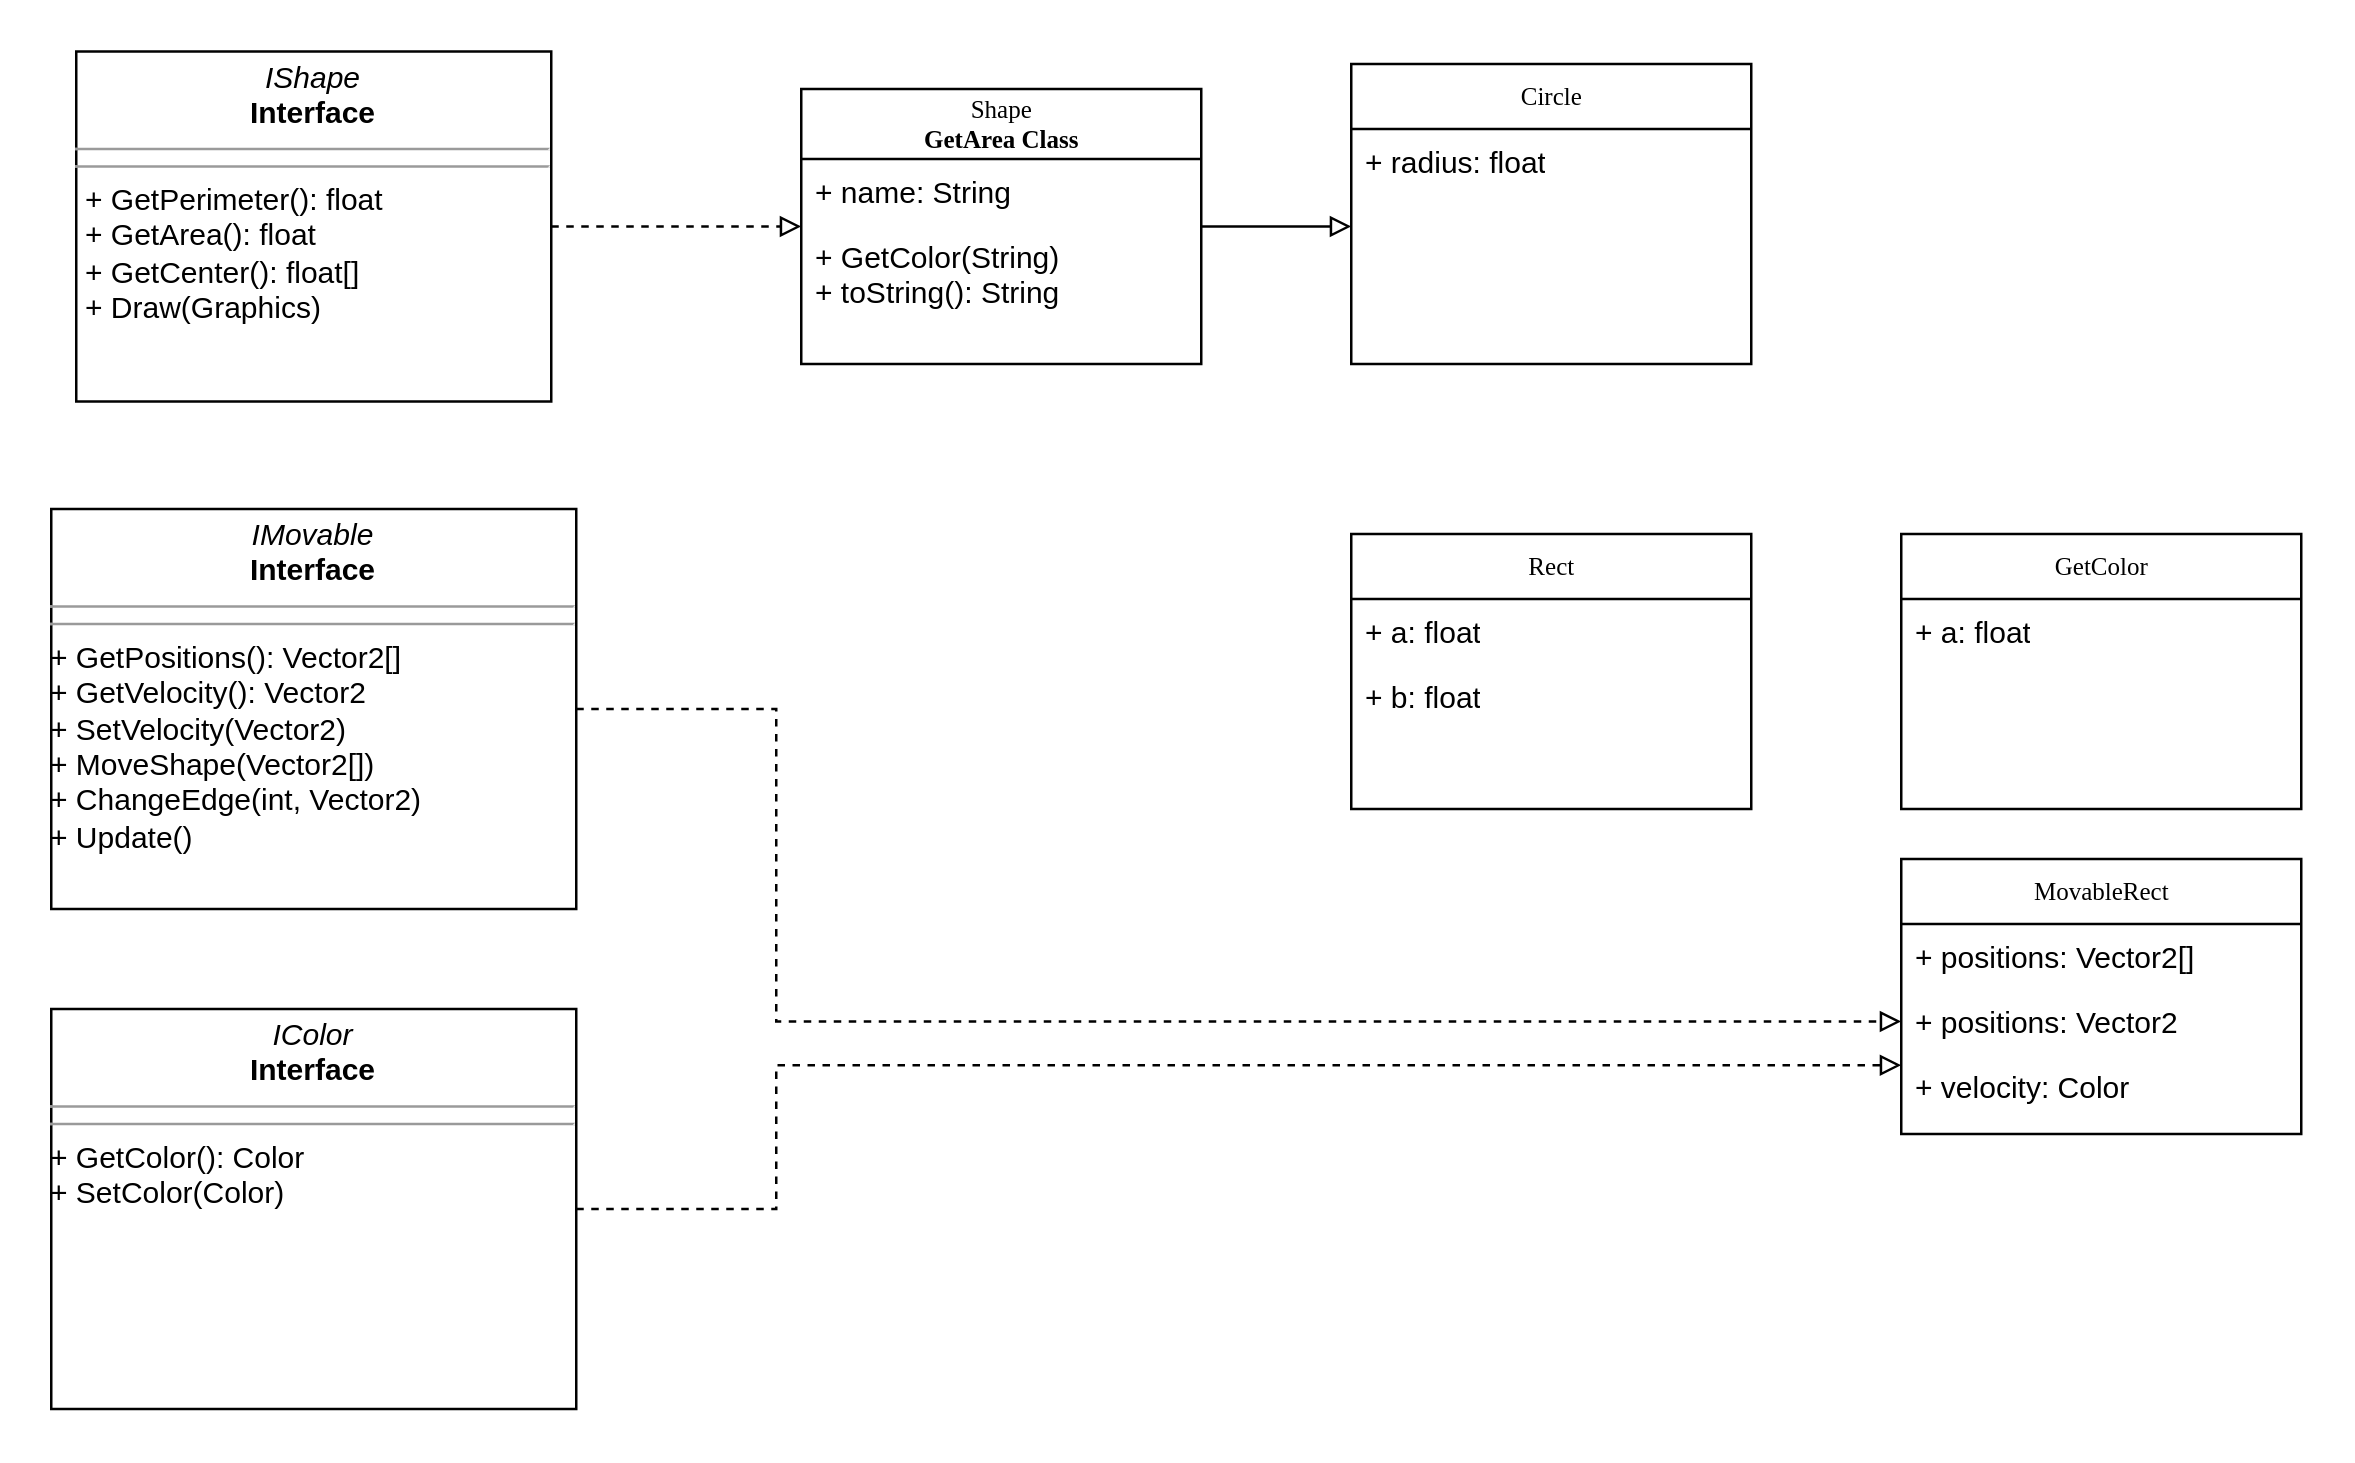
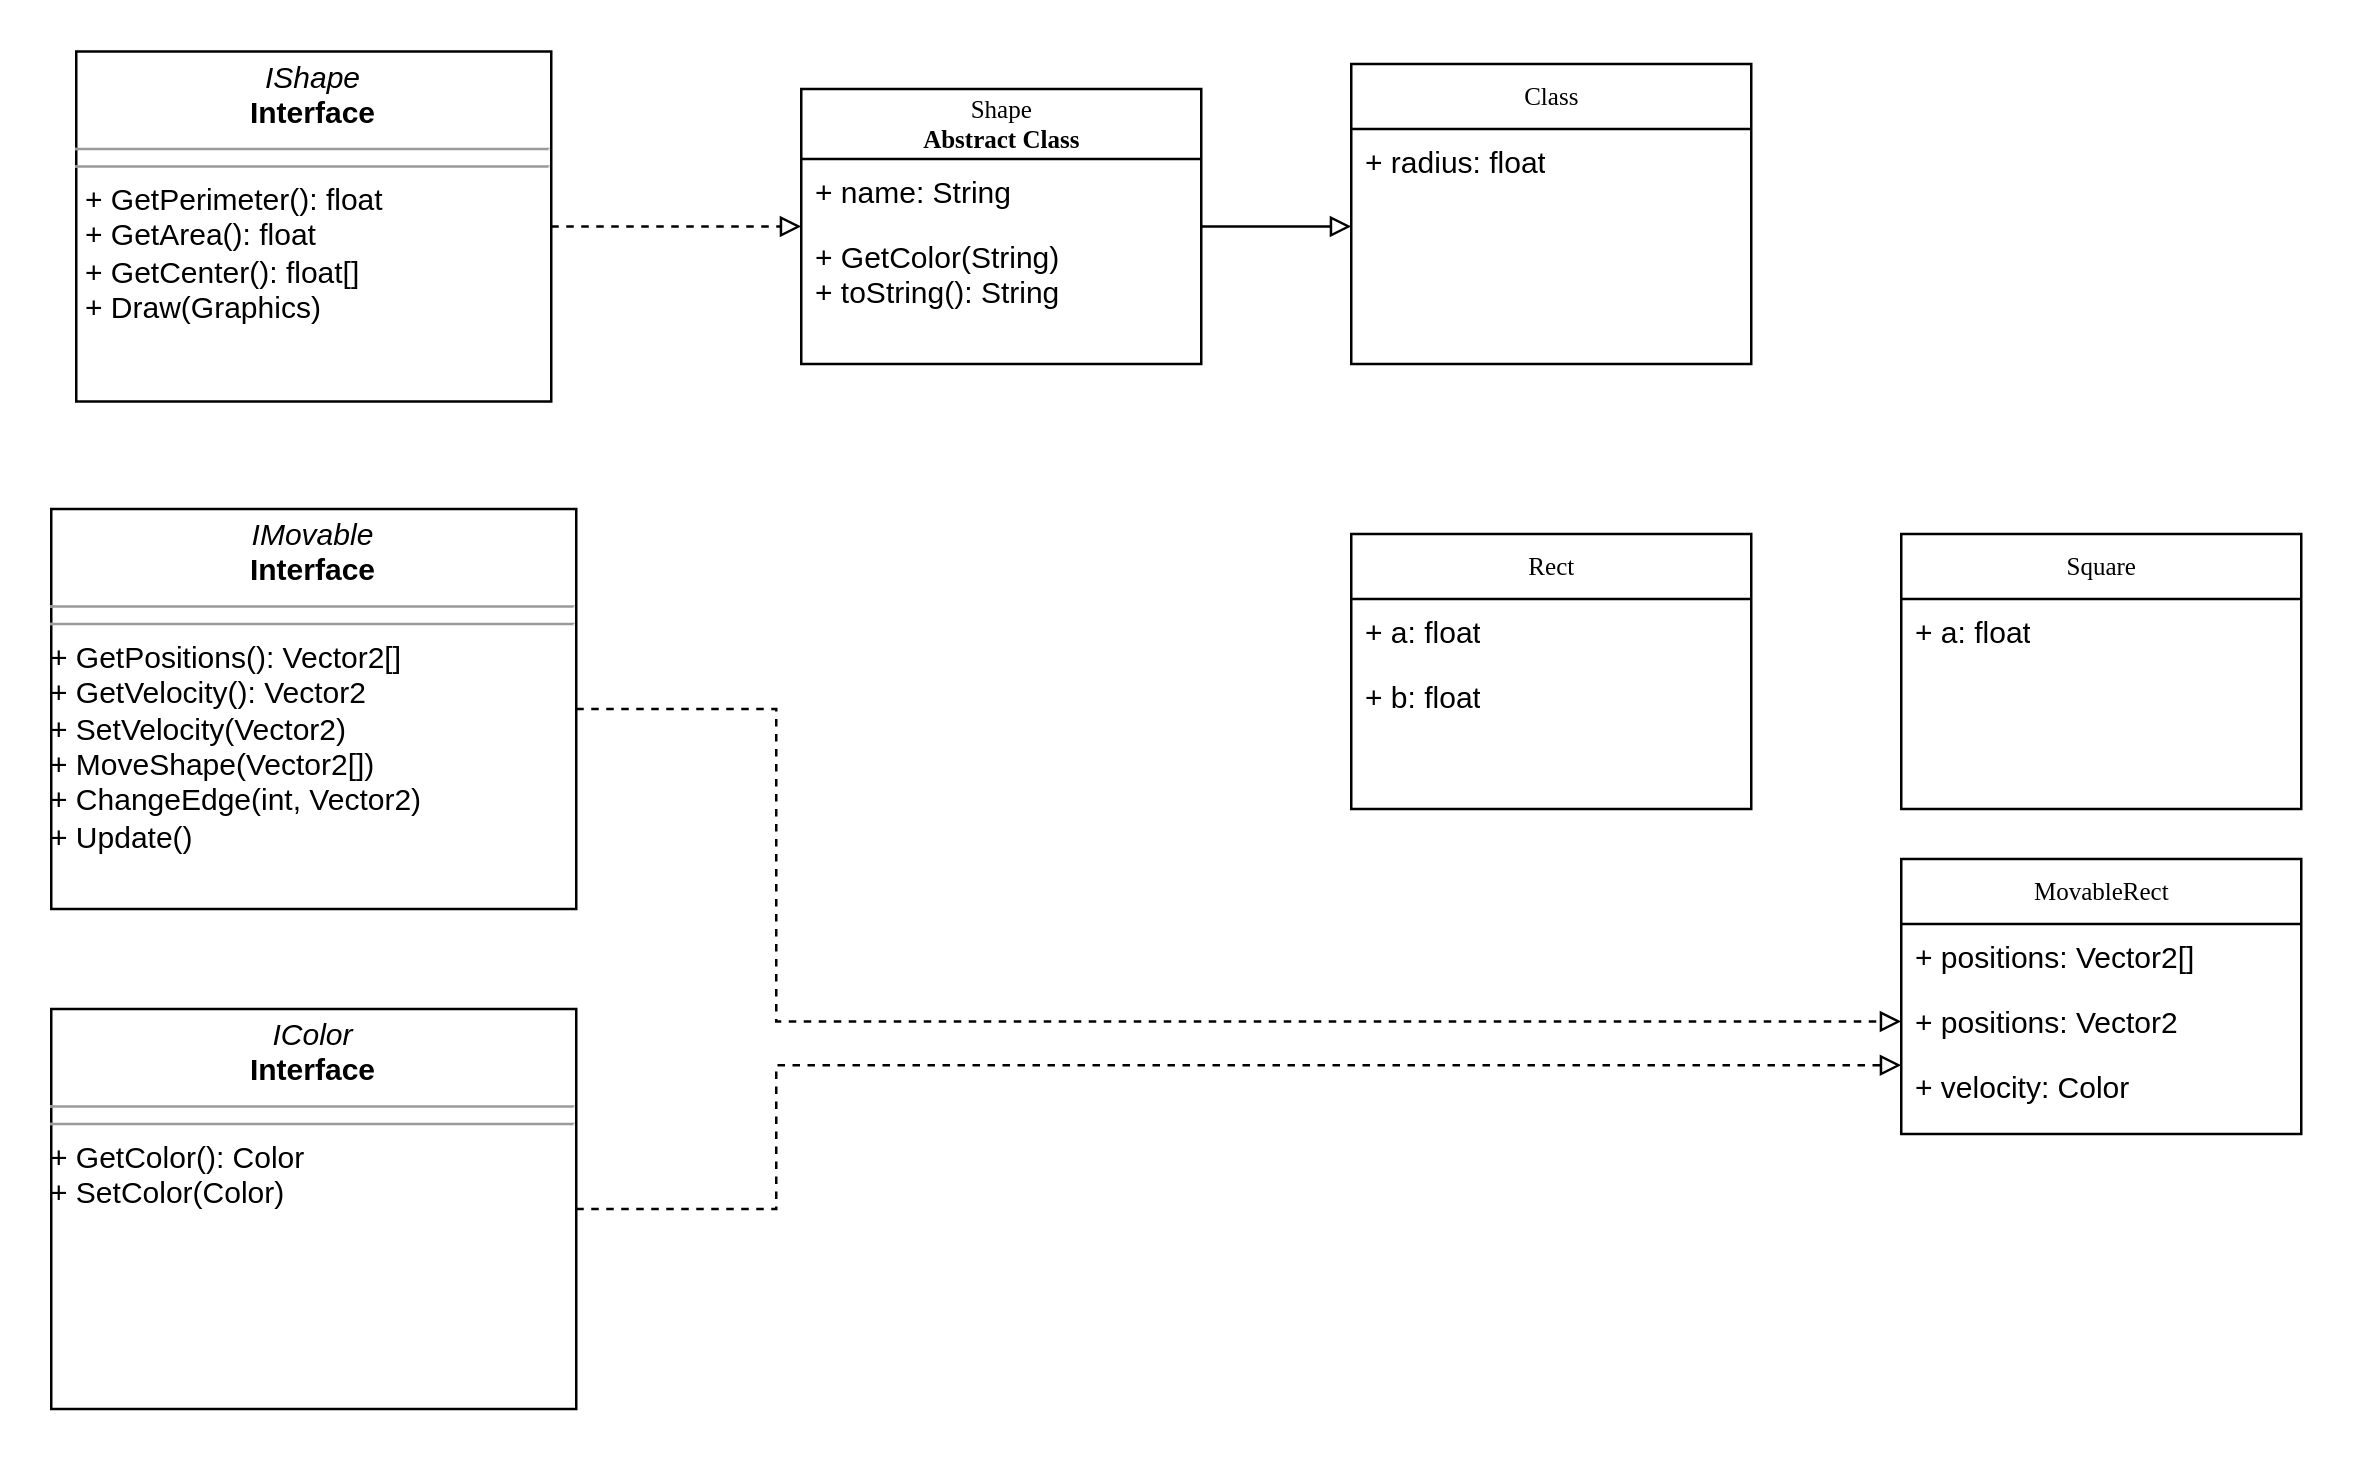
(1553, 96) -> (1553, 96)
(1003, 124) -> (1003, 124)
(2103, 566) -> (2103, 566)
